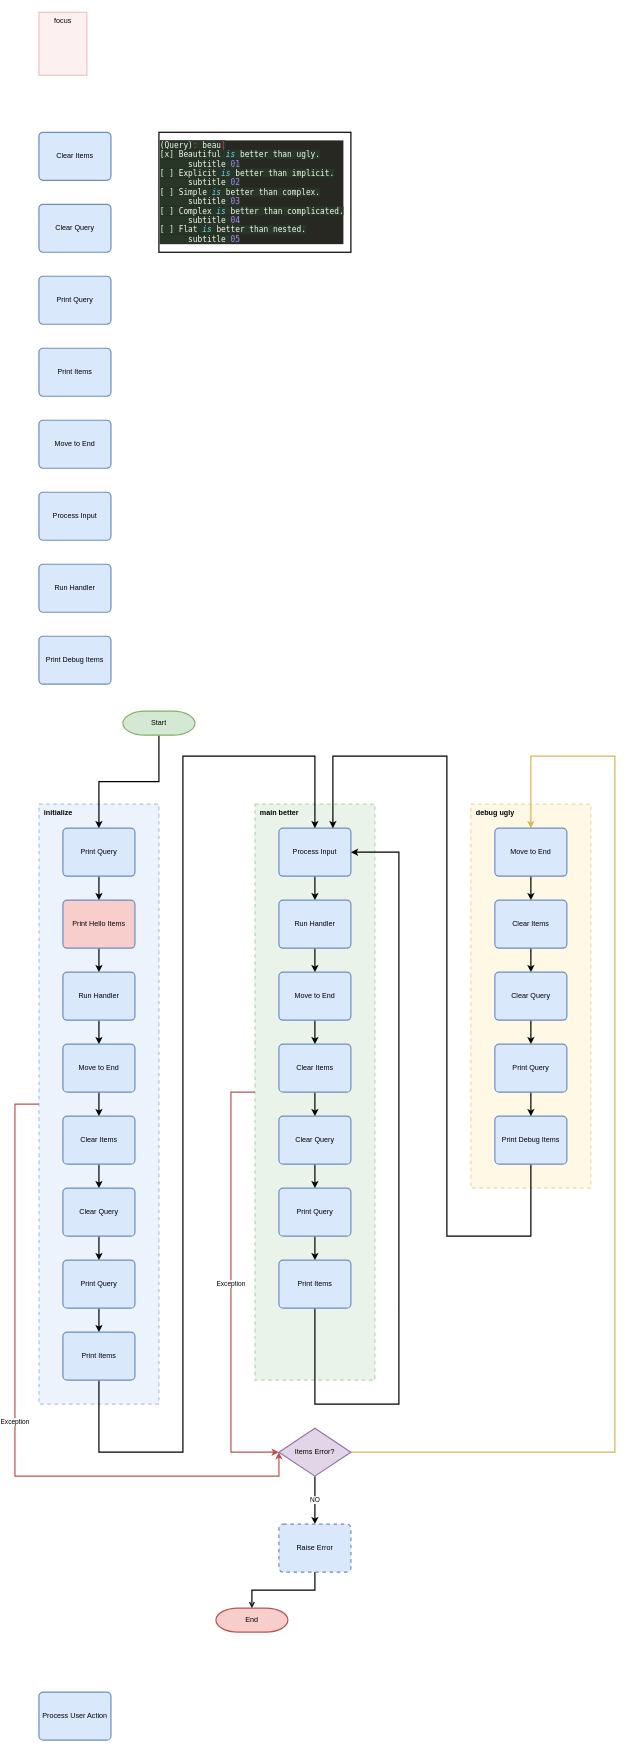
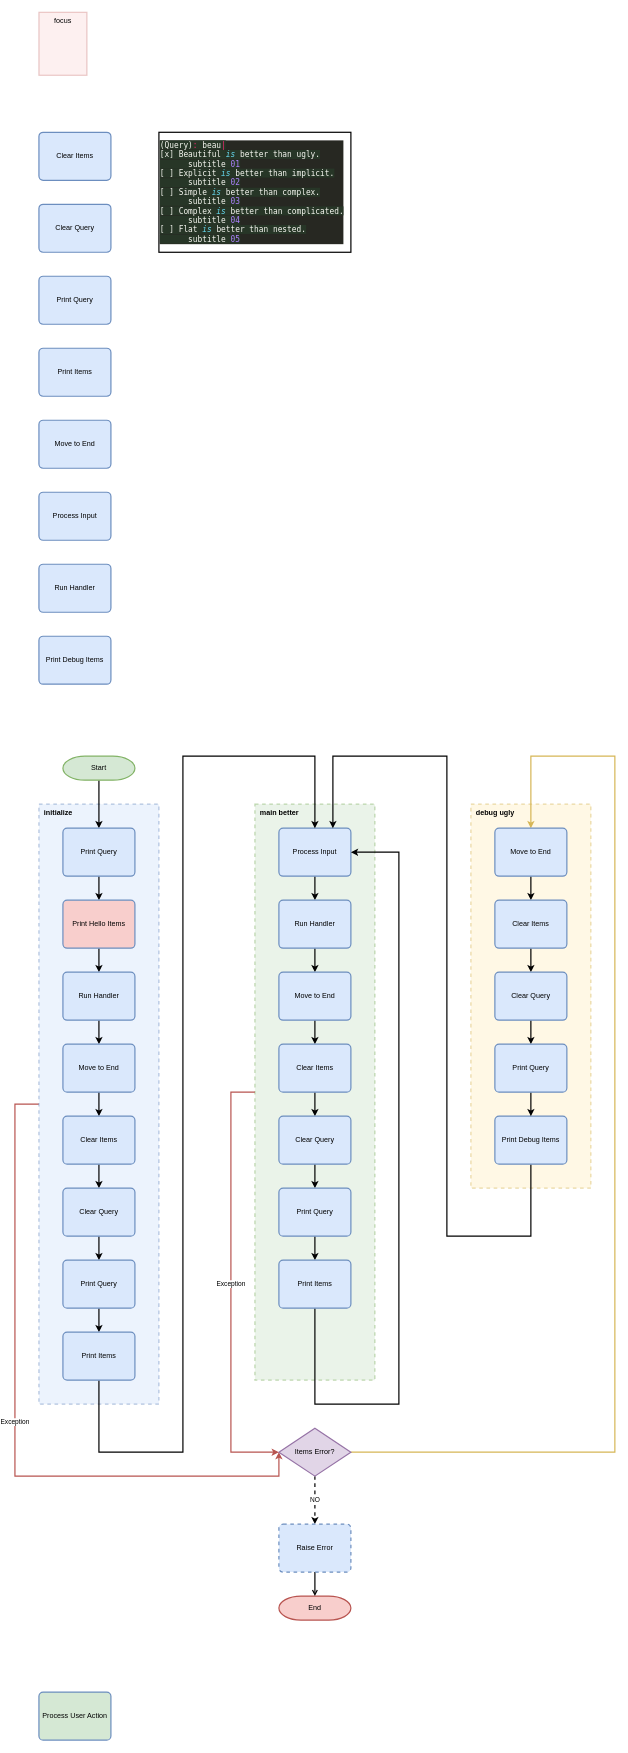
(159, 723) -> (99, 768)
(315, 1497) -> (315, 1497)
(252, 1620) -> (315, 1608)
(75, 1716) -> (75, 1716)
